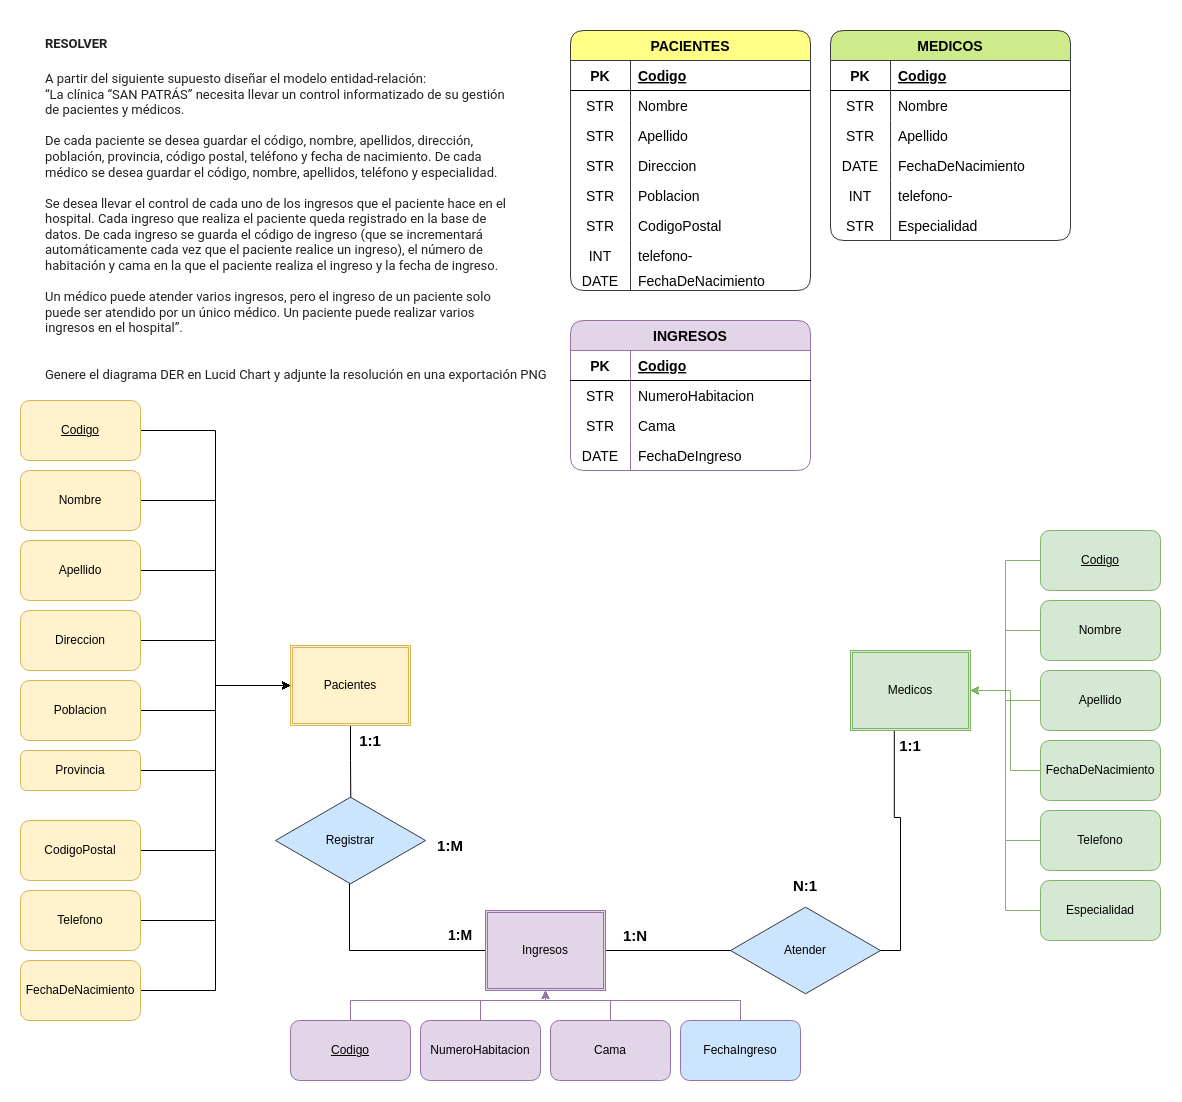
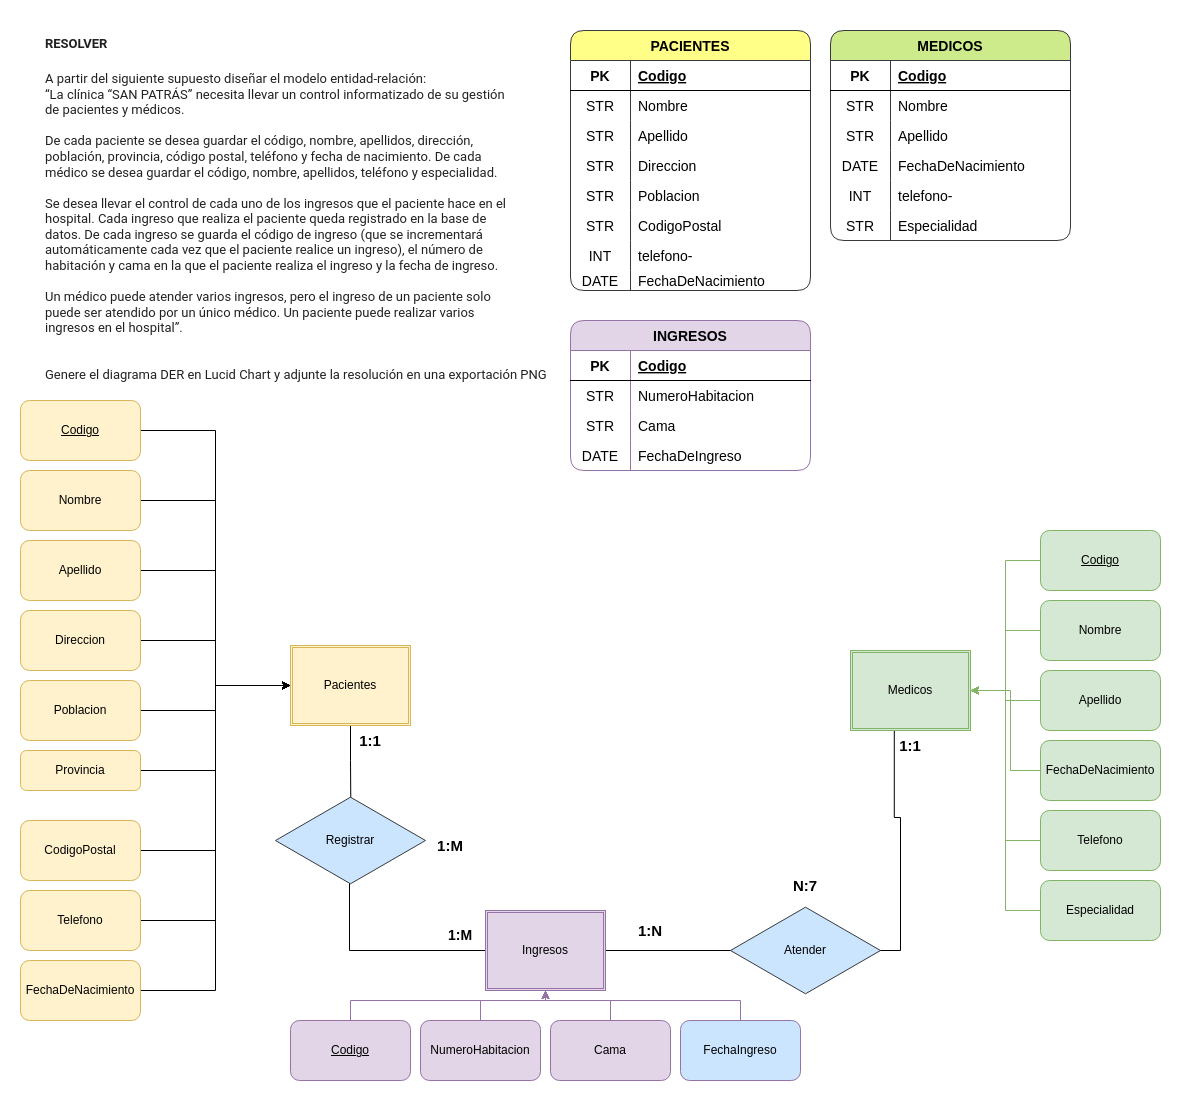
(806, 886) -> (806, 886)
(636, 936) -> (651, 931)
